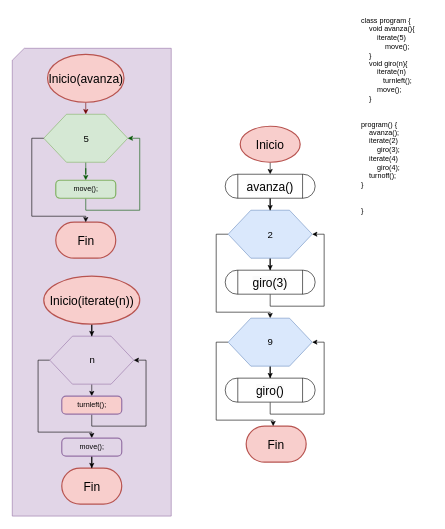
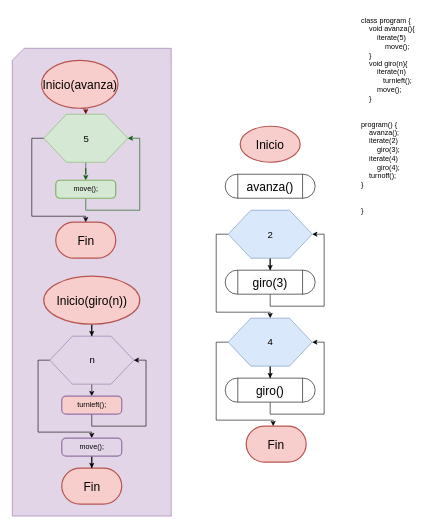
(86, 78) -> (80, 84)
(270, 168) -> none
(270, 206) -> none
(92, 300) -> (92, 300)
(271, 342) -> (271, 342)
